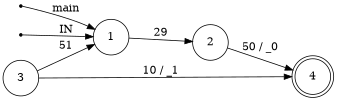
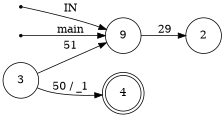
(111, 37) -> (123, 36)
(256, 58) -> none
(161, 71) -> (71, 87)
